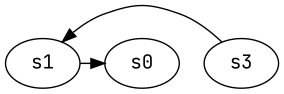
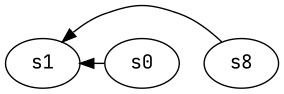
(85, 63) -> (99, 63)
(241, 63) -> (241, 63)
